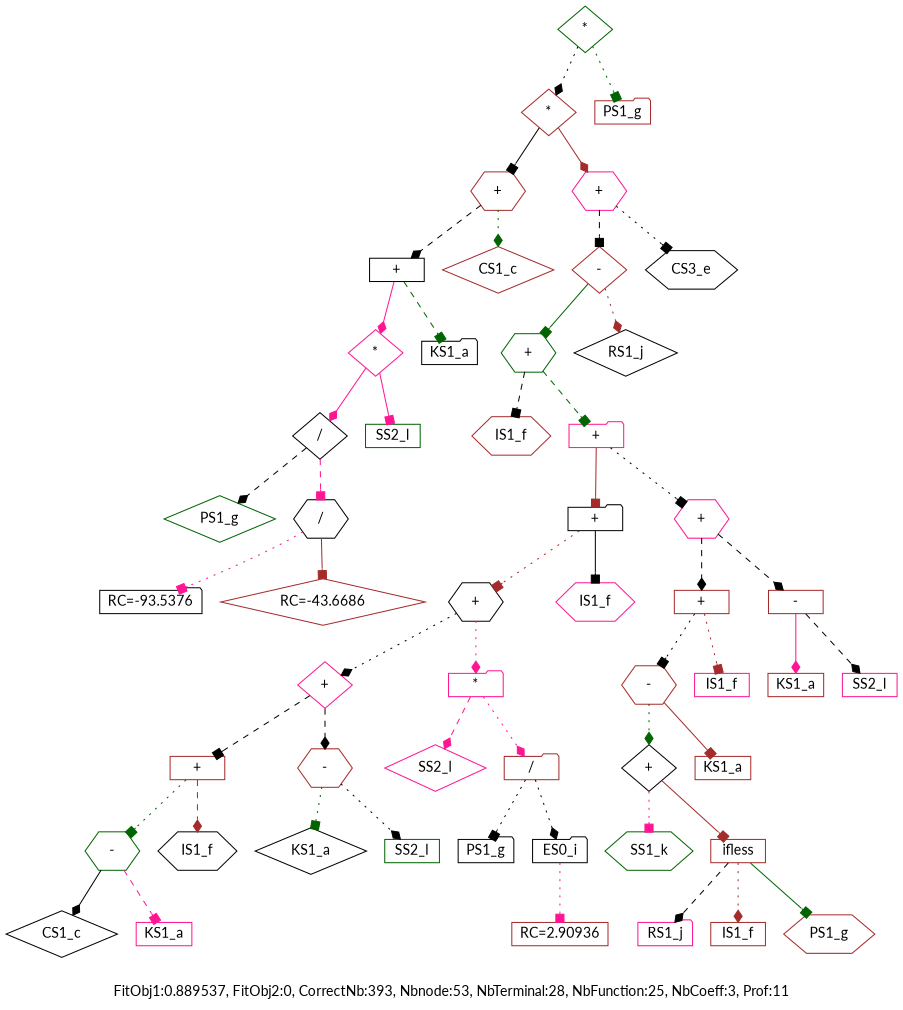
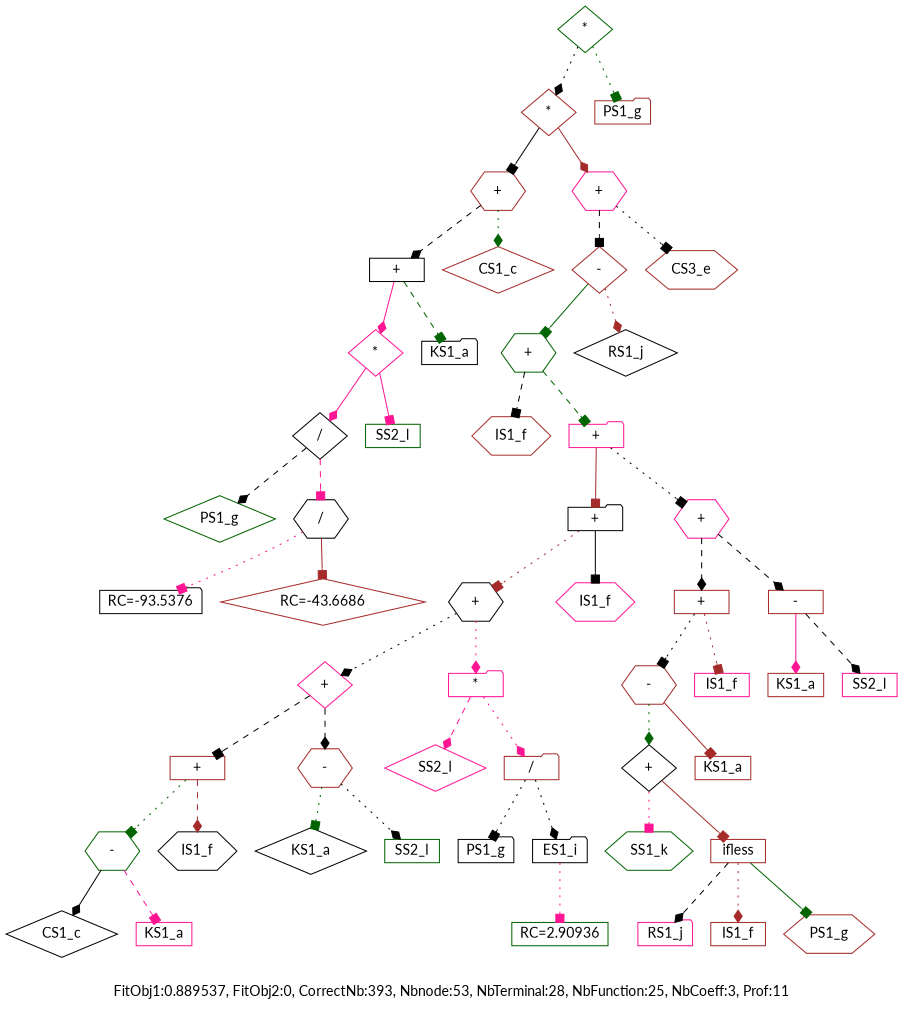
(692, 270) -> (692, 270)
(560, 851) -> (560, 851)
(560, 934) -> (560, 934)
